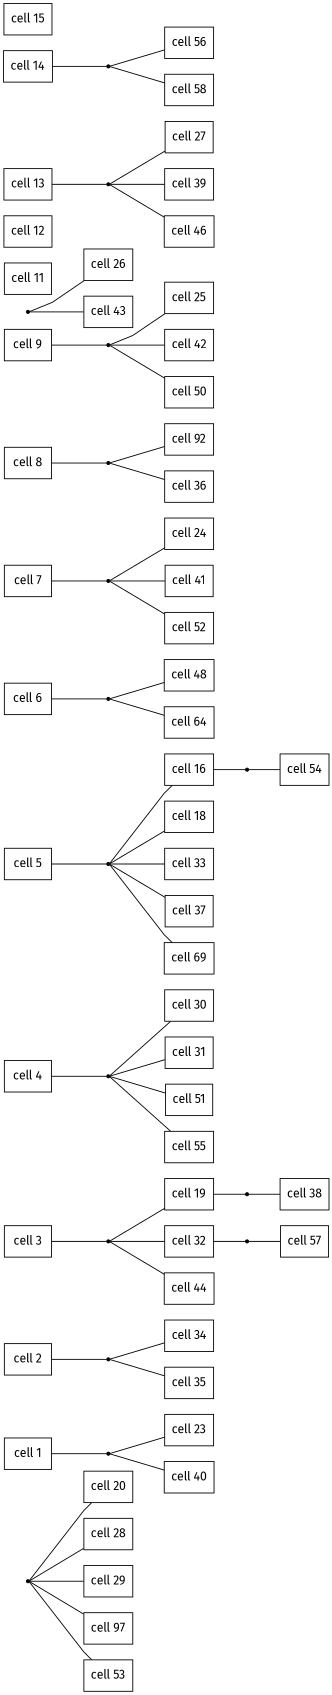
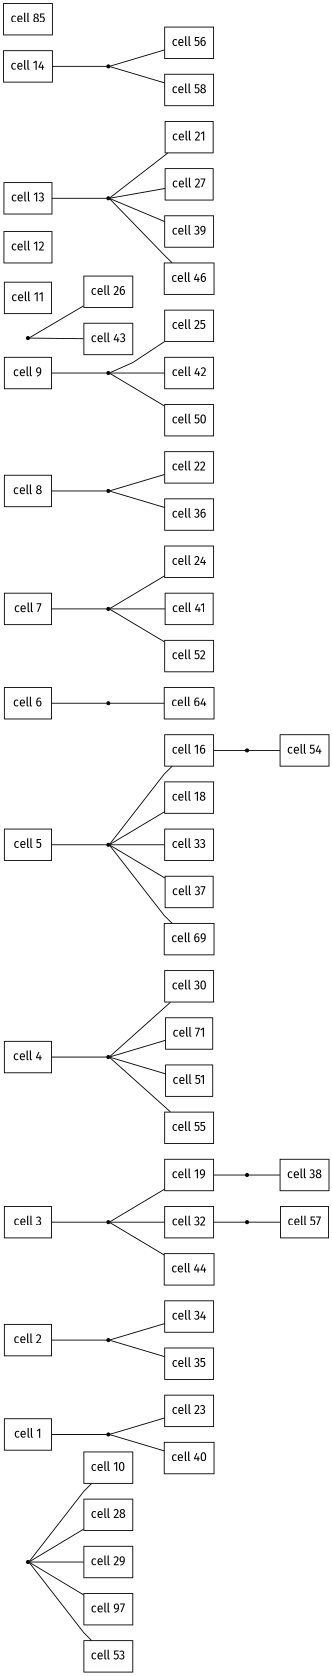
(28, 19) -> (28, 19)
none -> (189, 137)
(189, 439) -> (189, 467)
(189, 675) -> none
(189, 1053) -> (189, 1033)
(108, 1487) -> (108, 1468)
